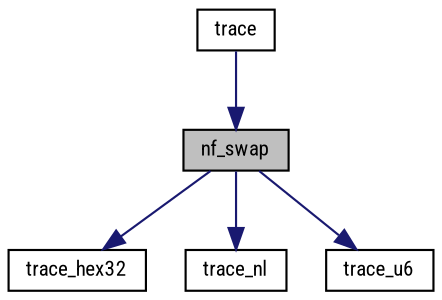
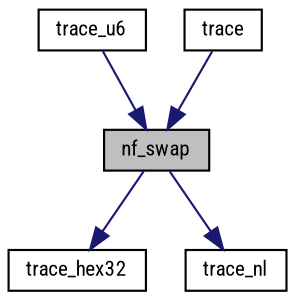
(299, 203) -> (119, 81)
